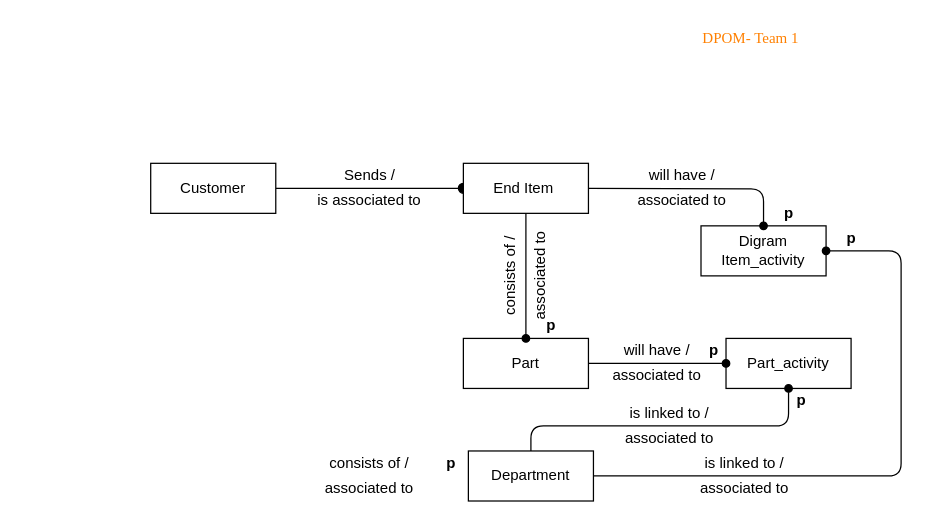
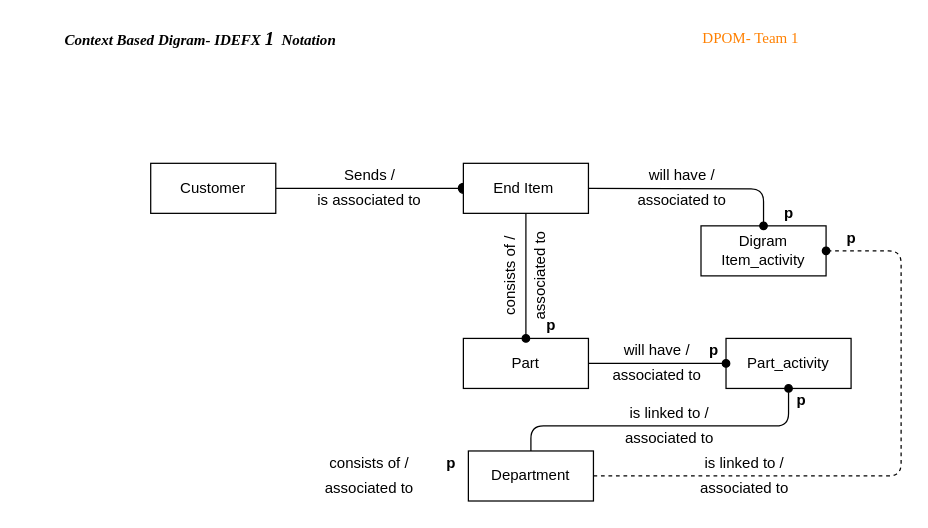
none -> (201, 38)
(884, 476) -> (884, 476)
